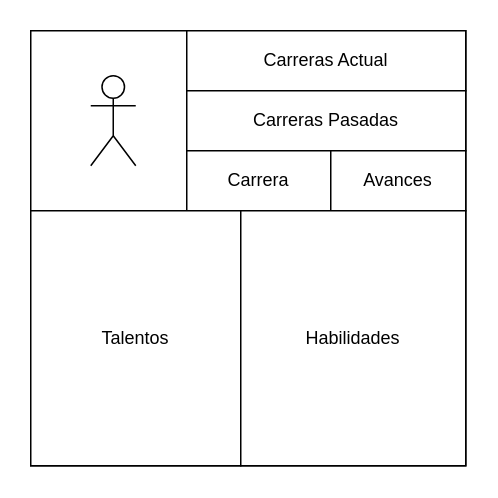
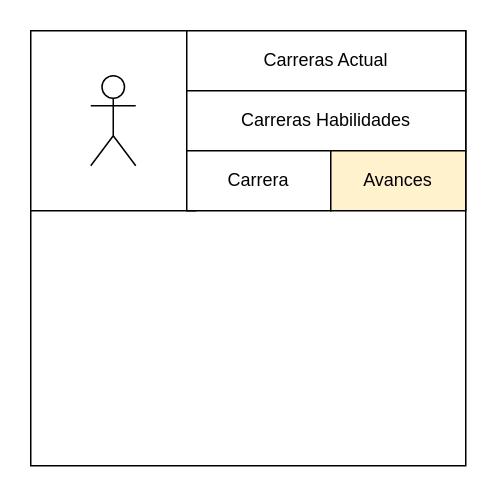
(326, 121) -> (326, 121)
(398, 181) -> (398, 181)
(136, 338) -> none
(353, 338) -> none
